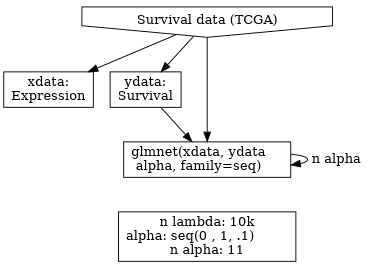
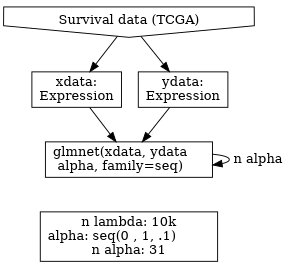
(207, 85) -> (100, 121)
(146, 90) -> (183, 90)
(207, 237) -> (129, 237)
